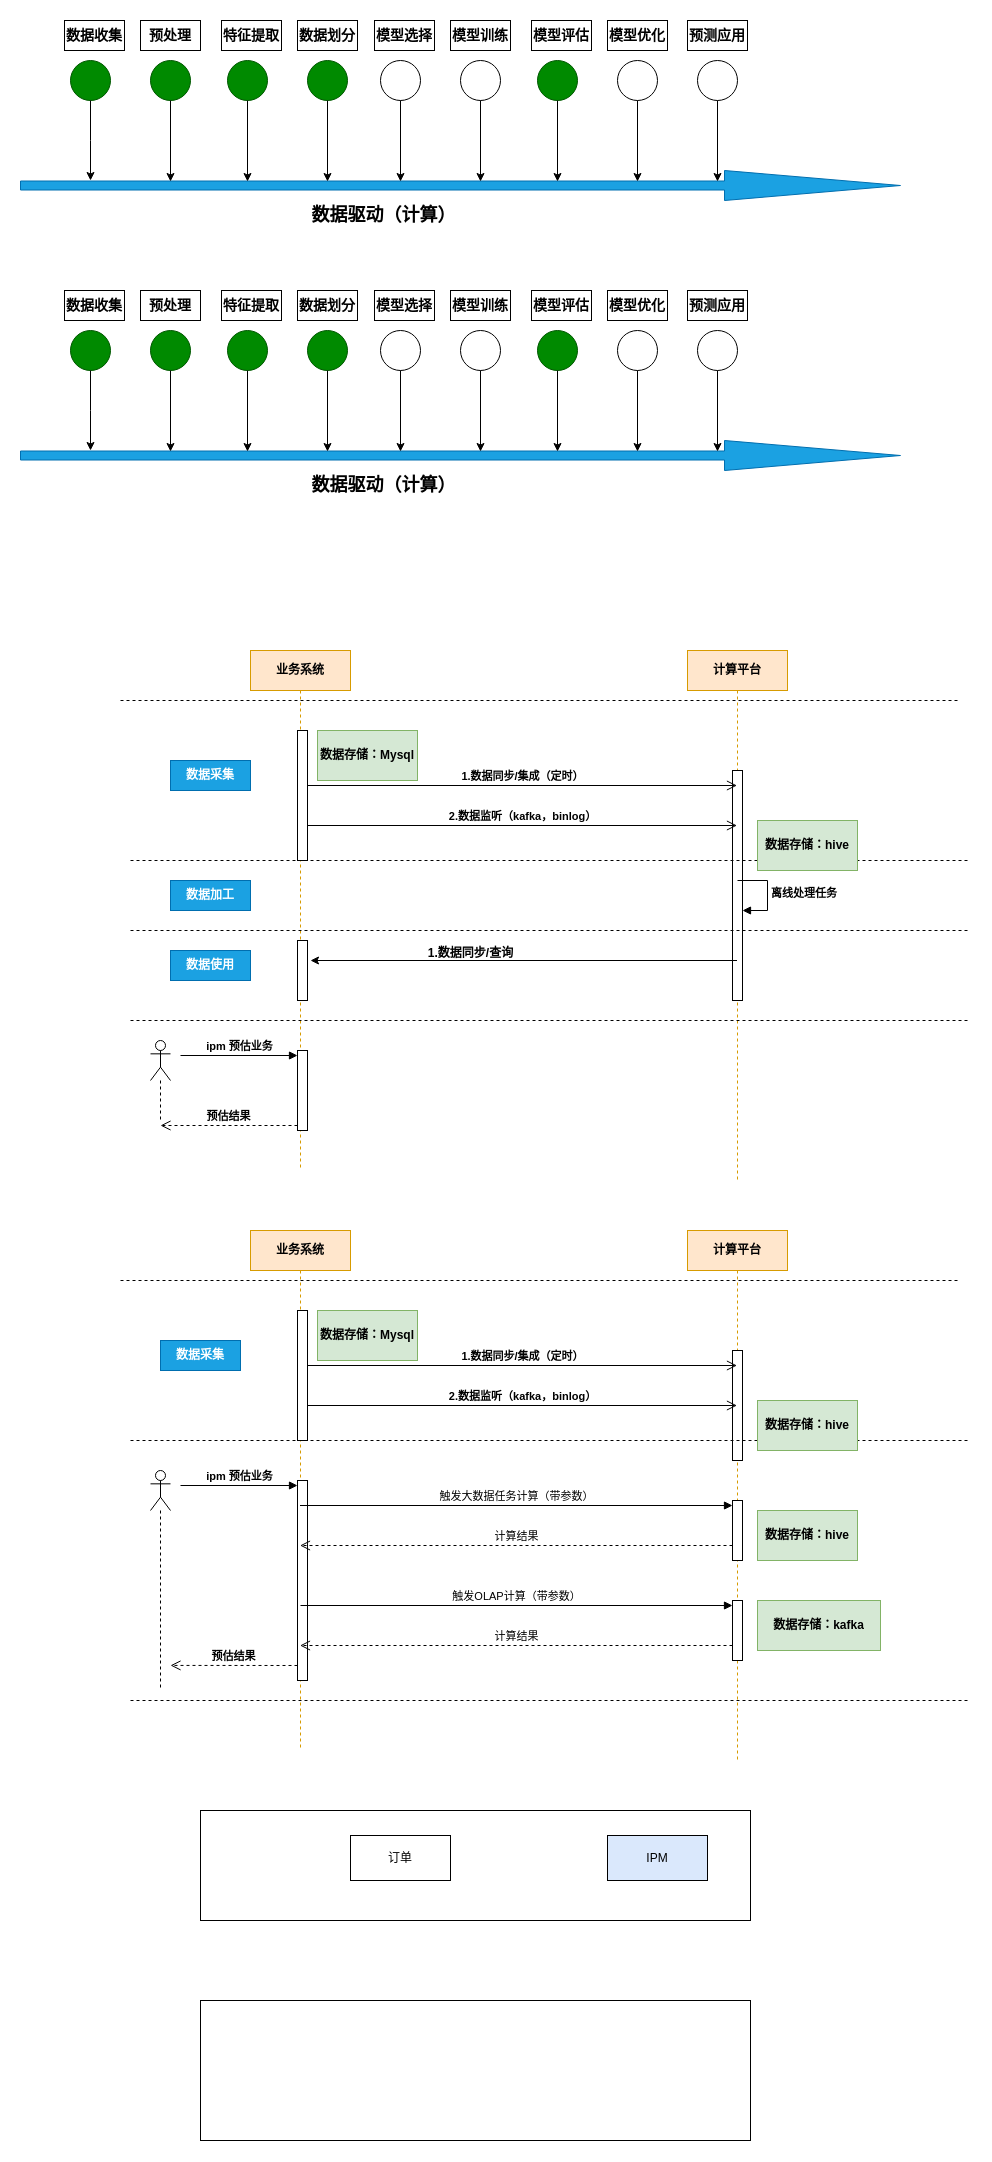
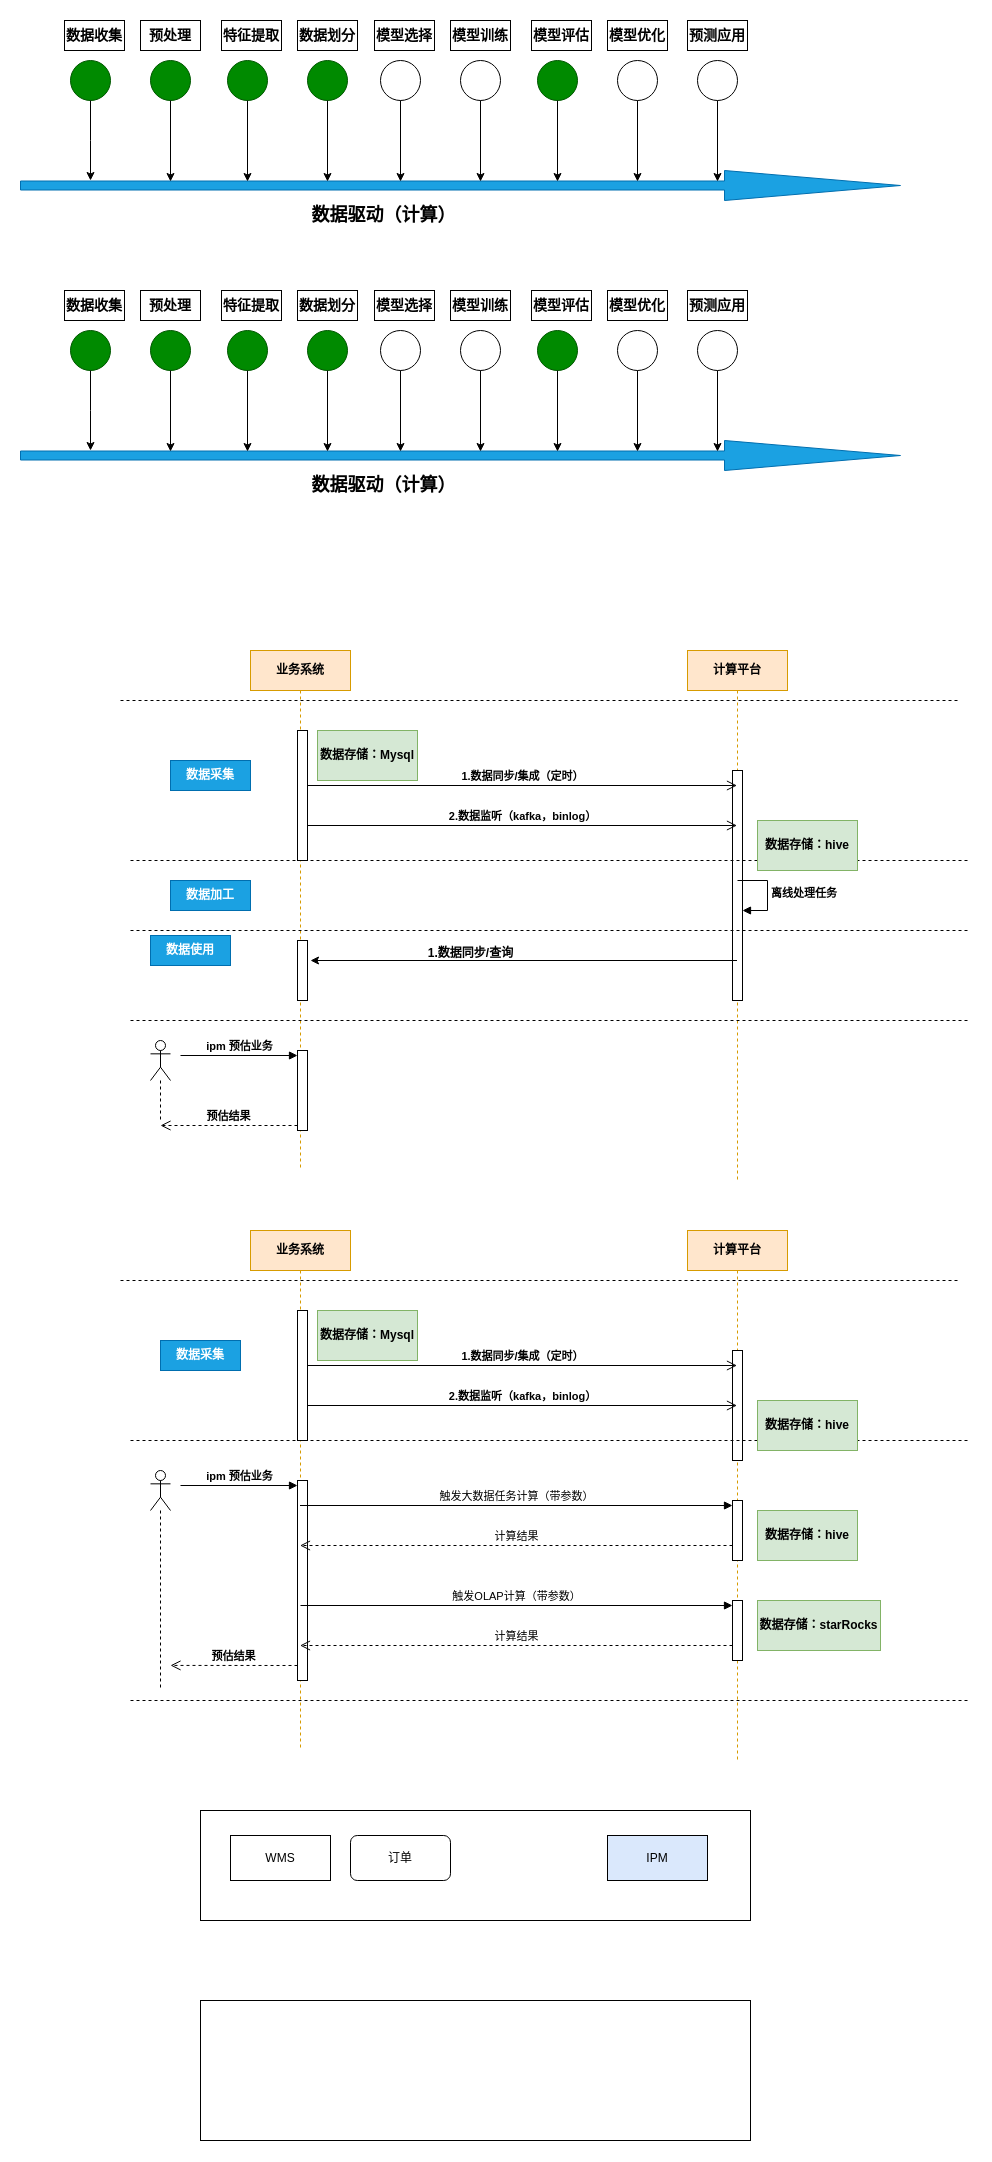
(211, 966) -> (191, 951)
(819, 1626) -> (819, 1626)
none -> (281, 1858)
(401, 1858) -> (401, 1858)
